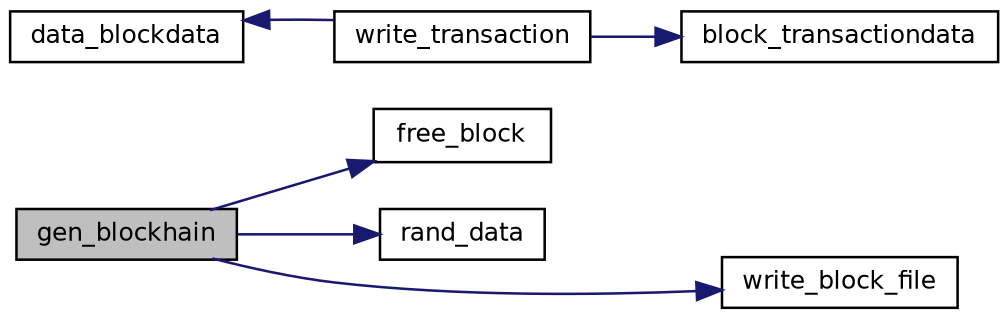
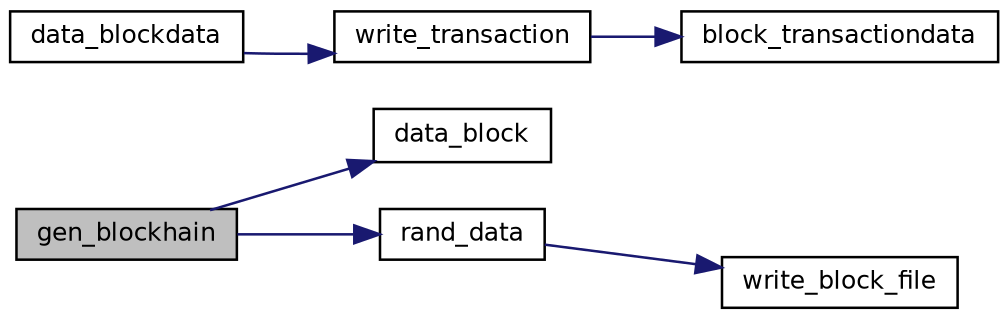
(302, 20) -> (276, 54)
(462, 136) -> (462, 136)
(453, 291) -> (620, 254)
